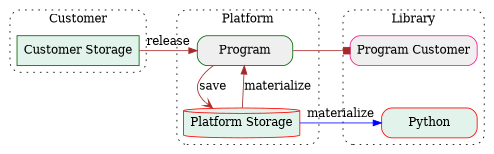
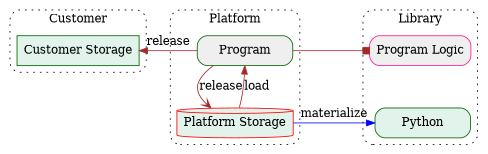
(164, 51) -> (176, 51)
(414, 51) -> (420, 51)
(213, 87) -> (221, 87)
(278, 87) -> (257, 87)
(429, 123) -> (423, 123)
